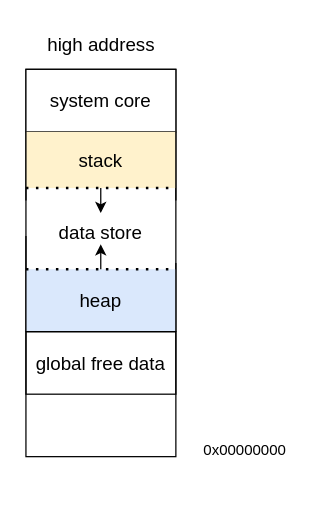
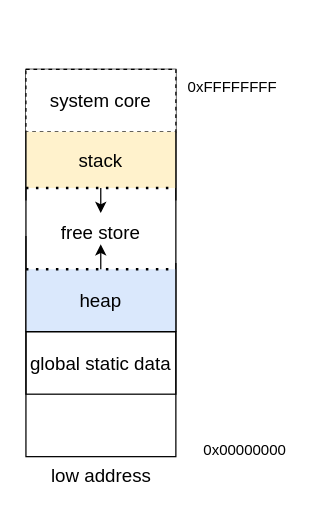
(101, 44) -> none
none -> (232, 88)
(101, 101) -> (101, 101)
(101, 232) -> (101, 232)
(101, 363) -> (101, 363)
none -> (101, 476)
